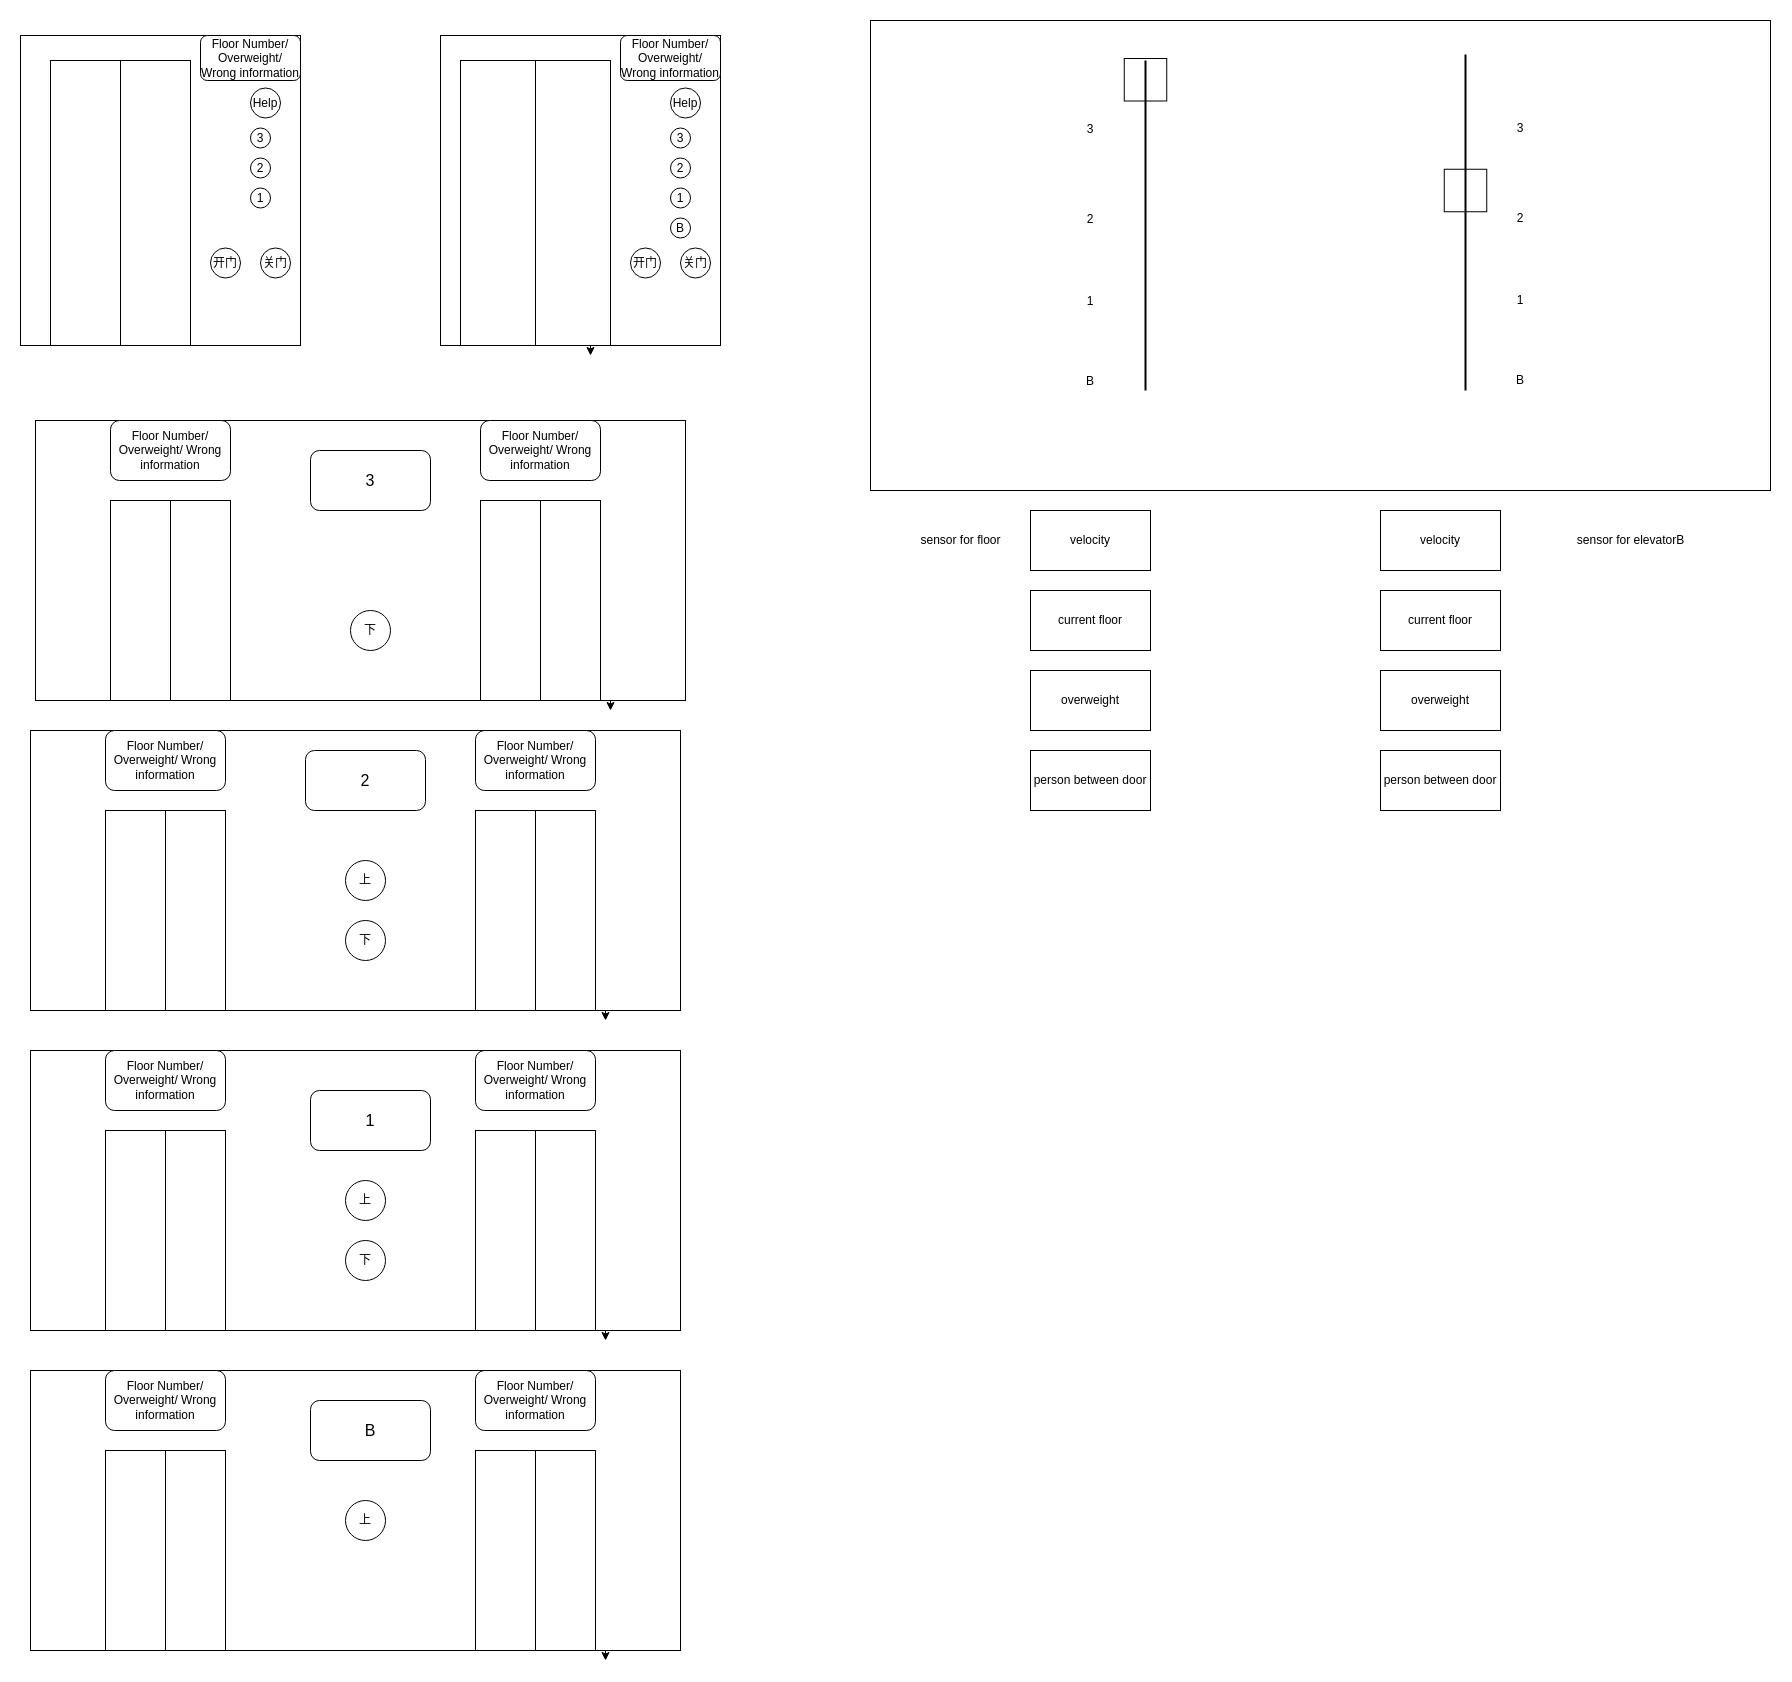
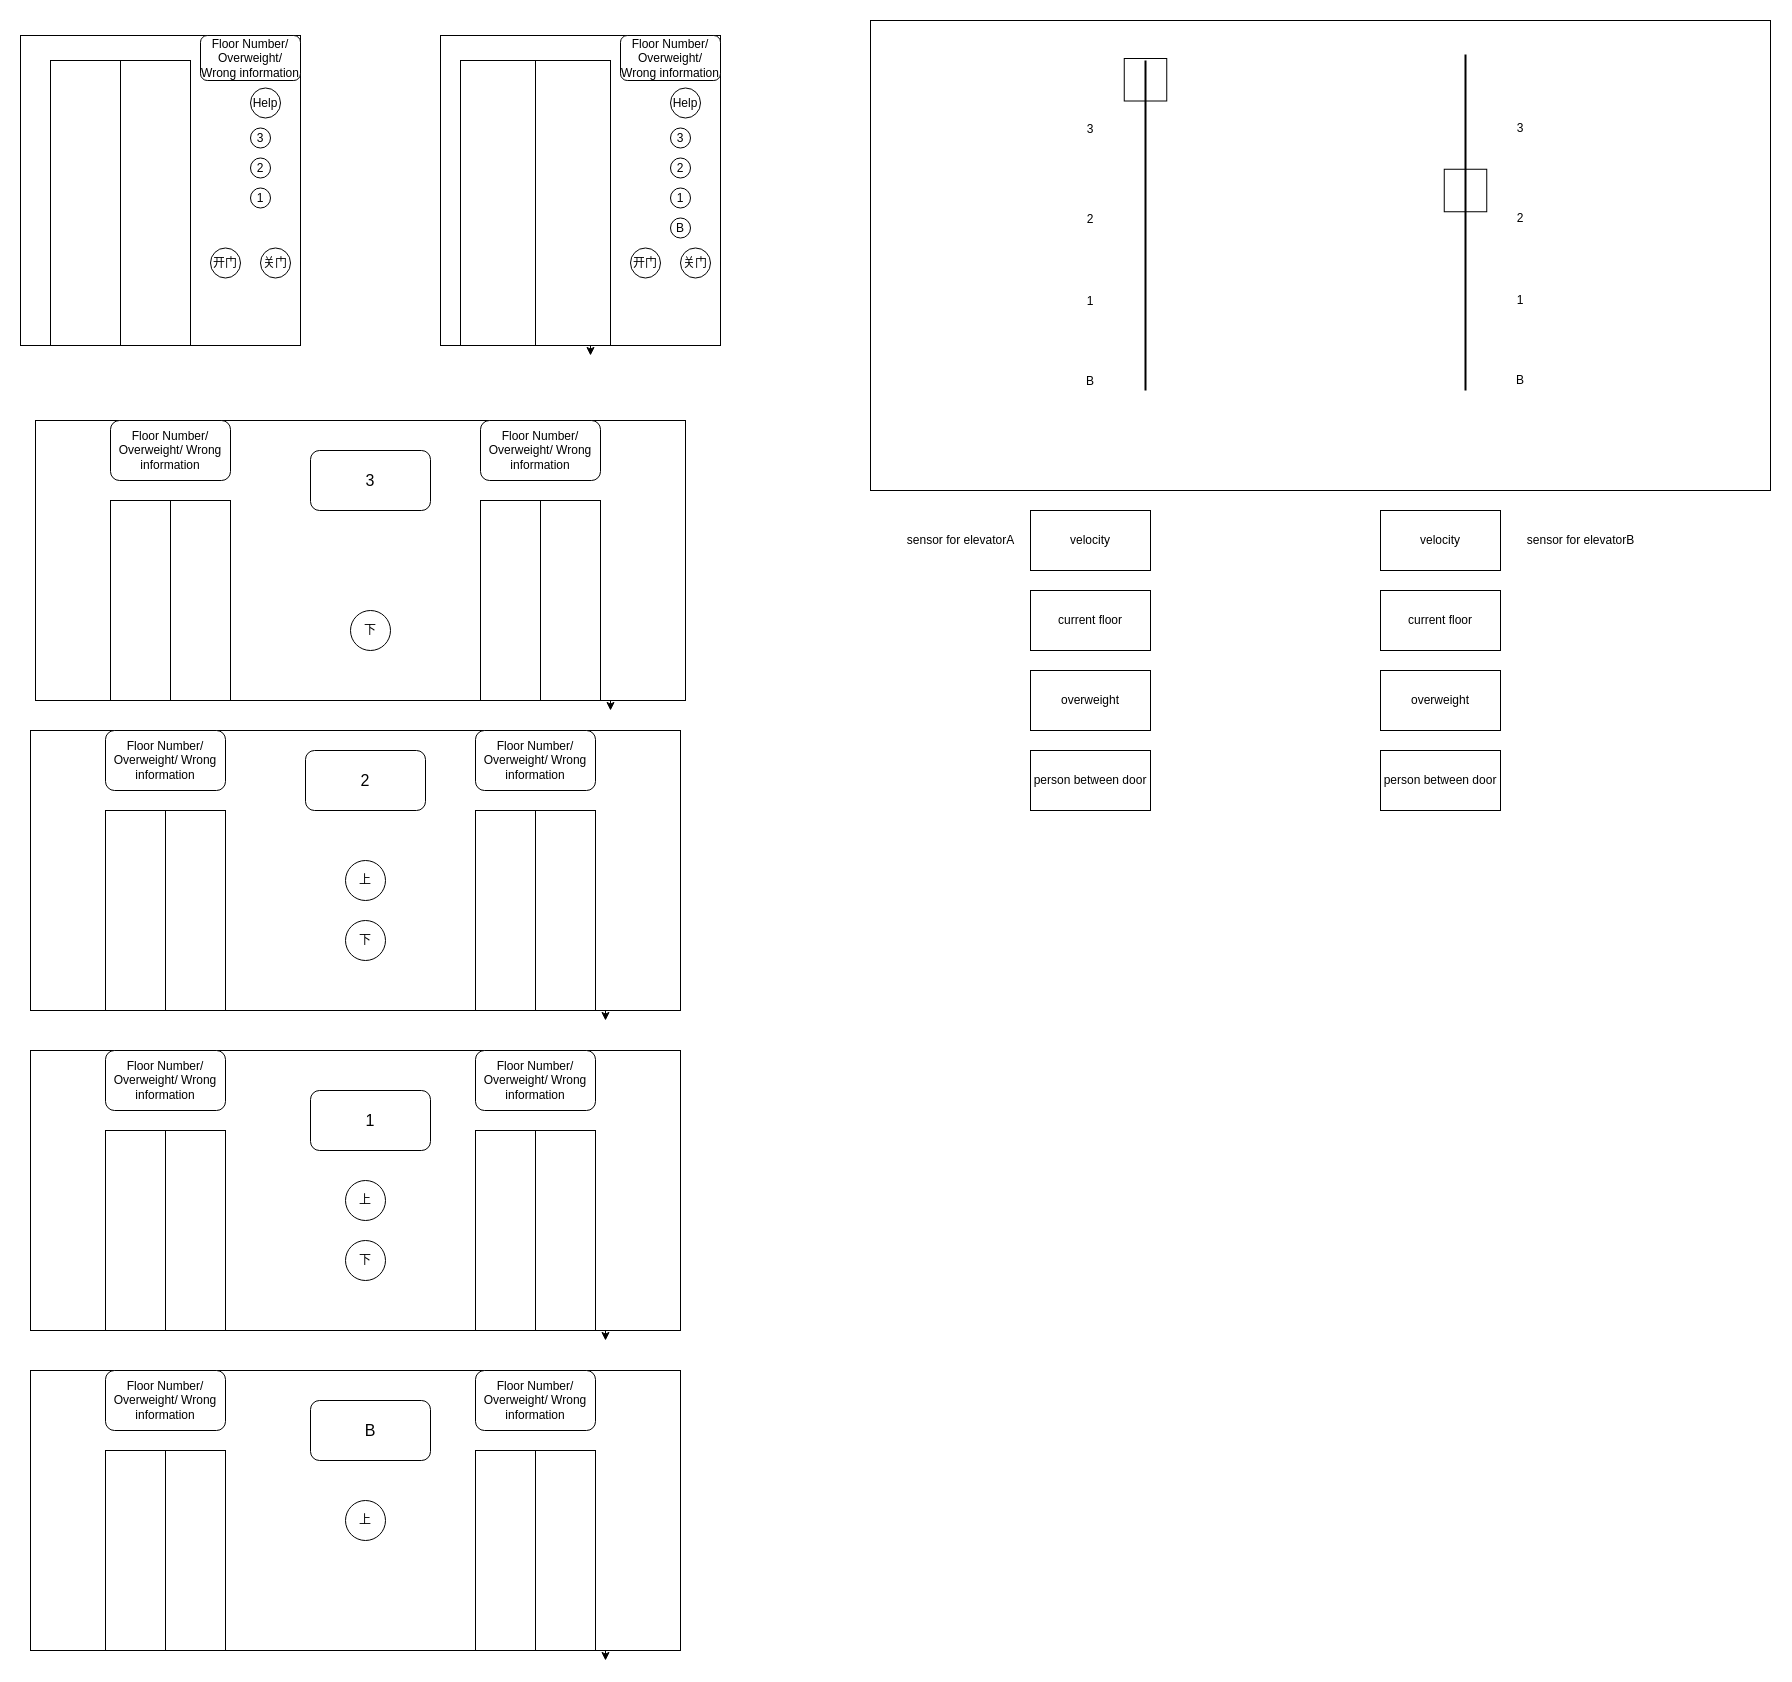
(961, 541) -> (961, 541)
(1631, 541) -> (1581, 541)
